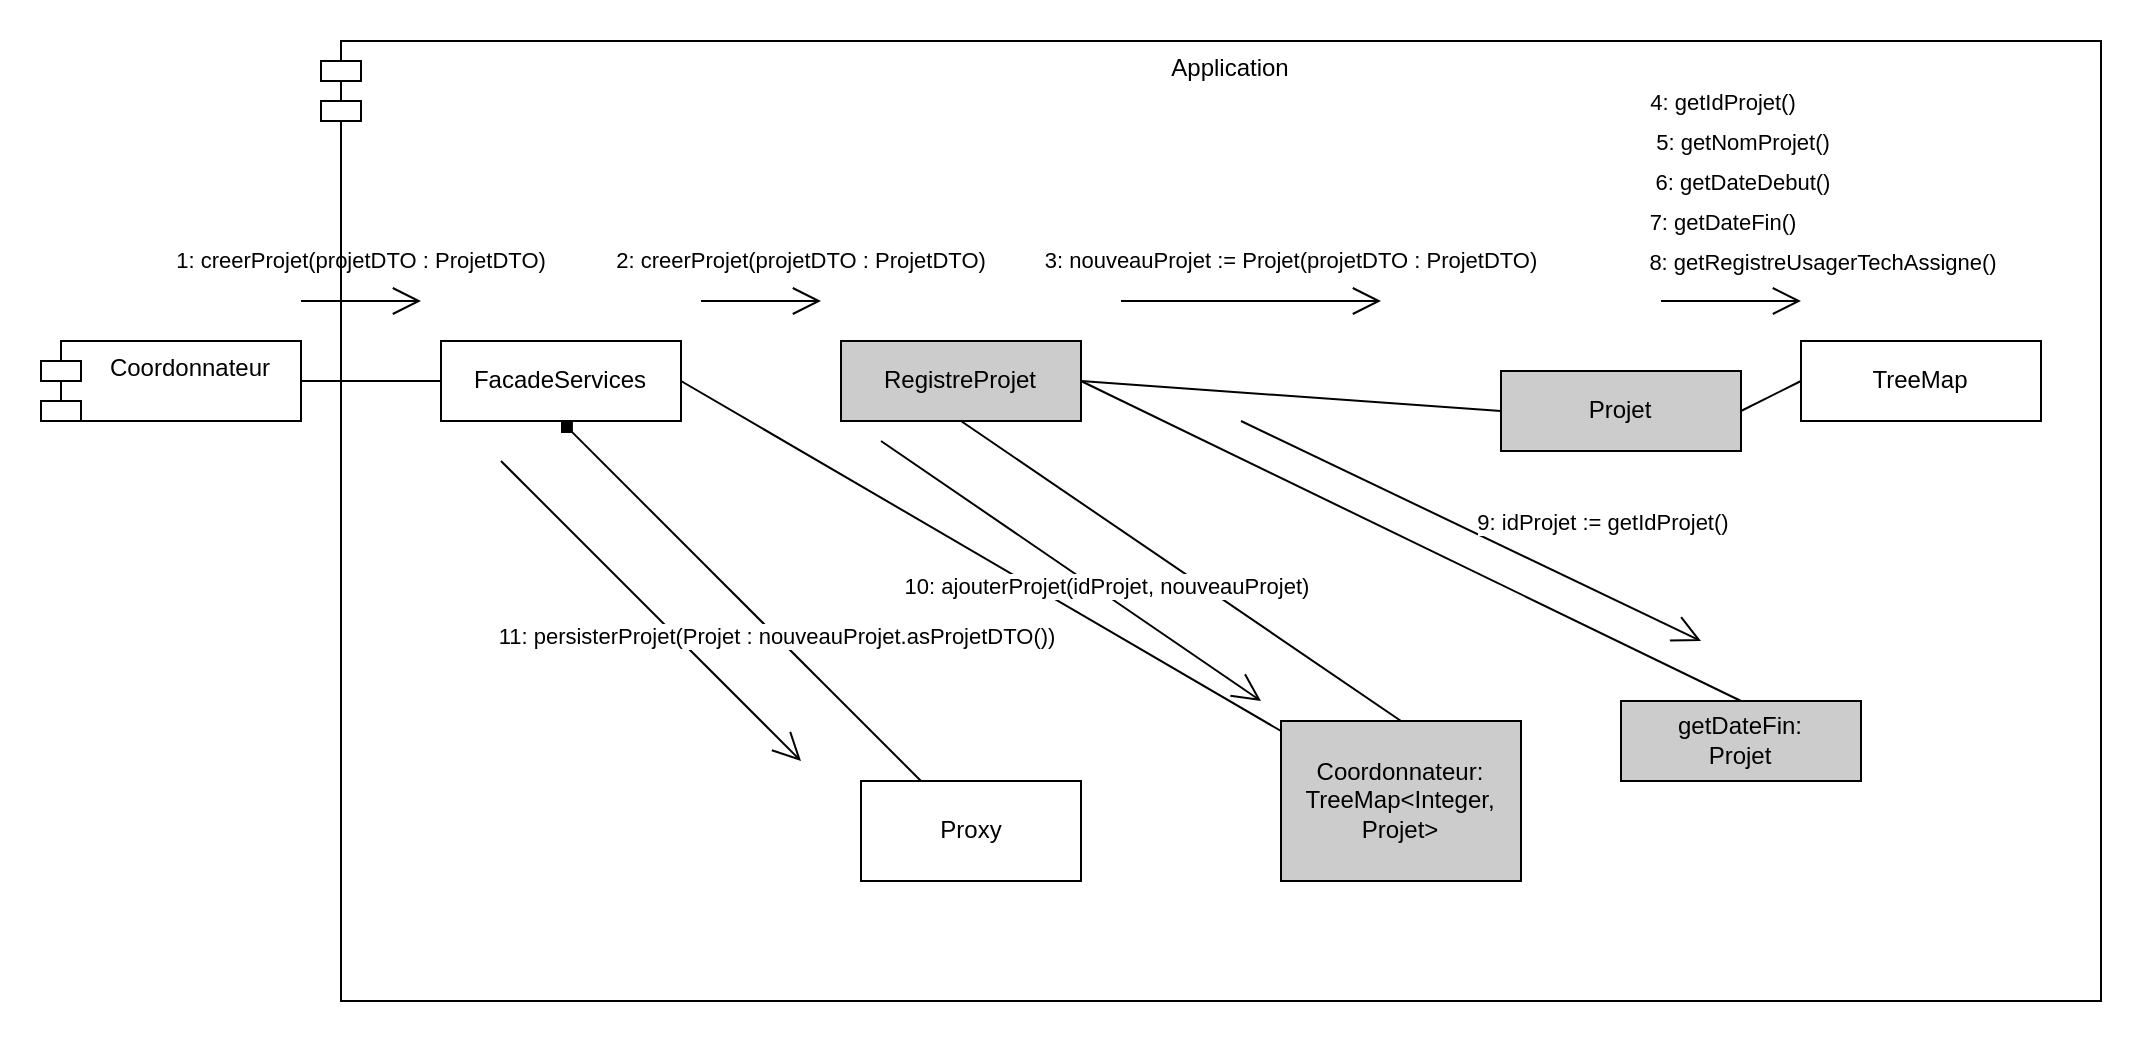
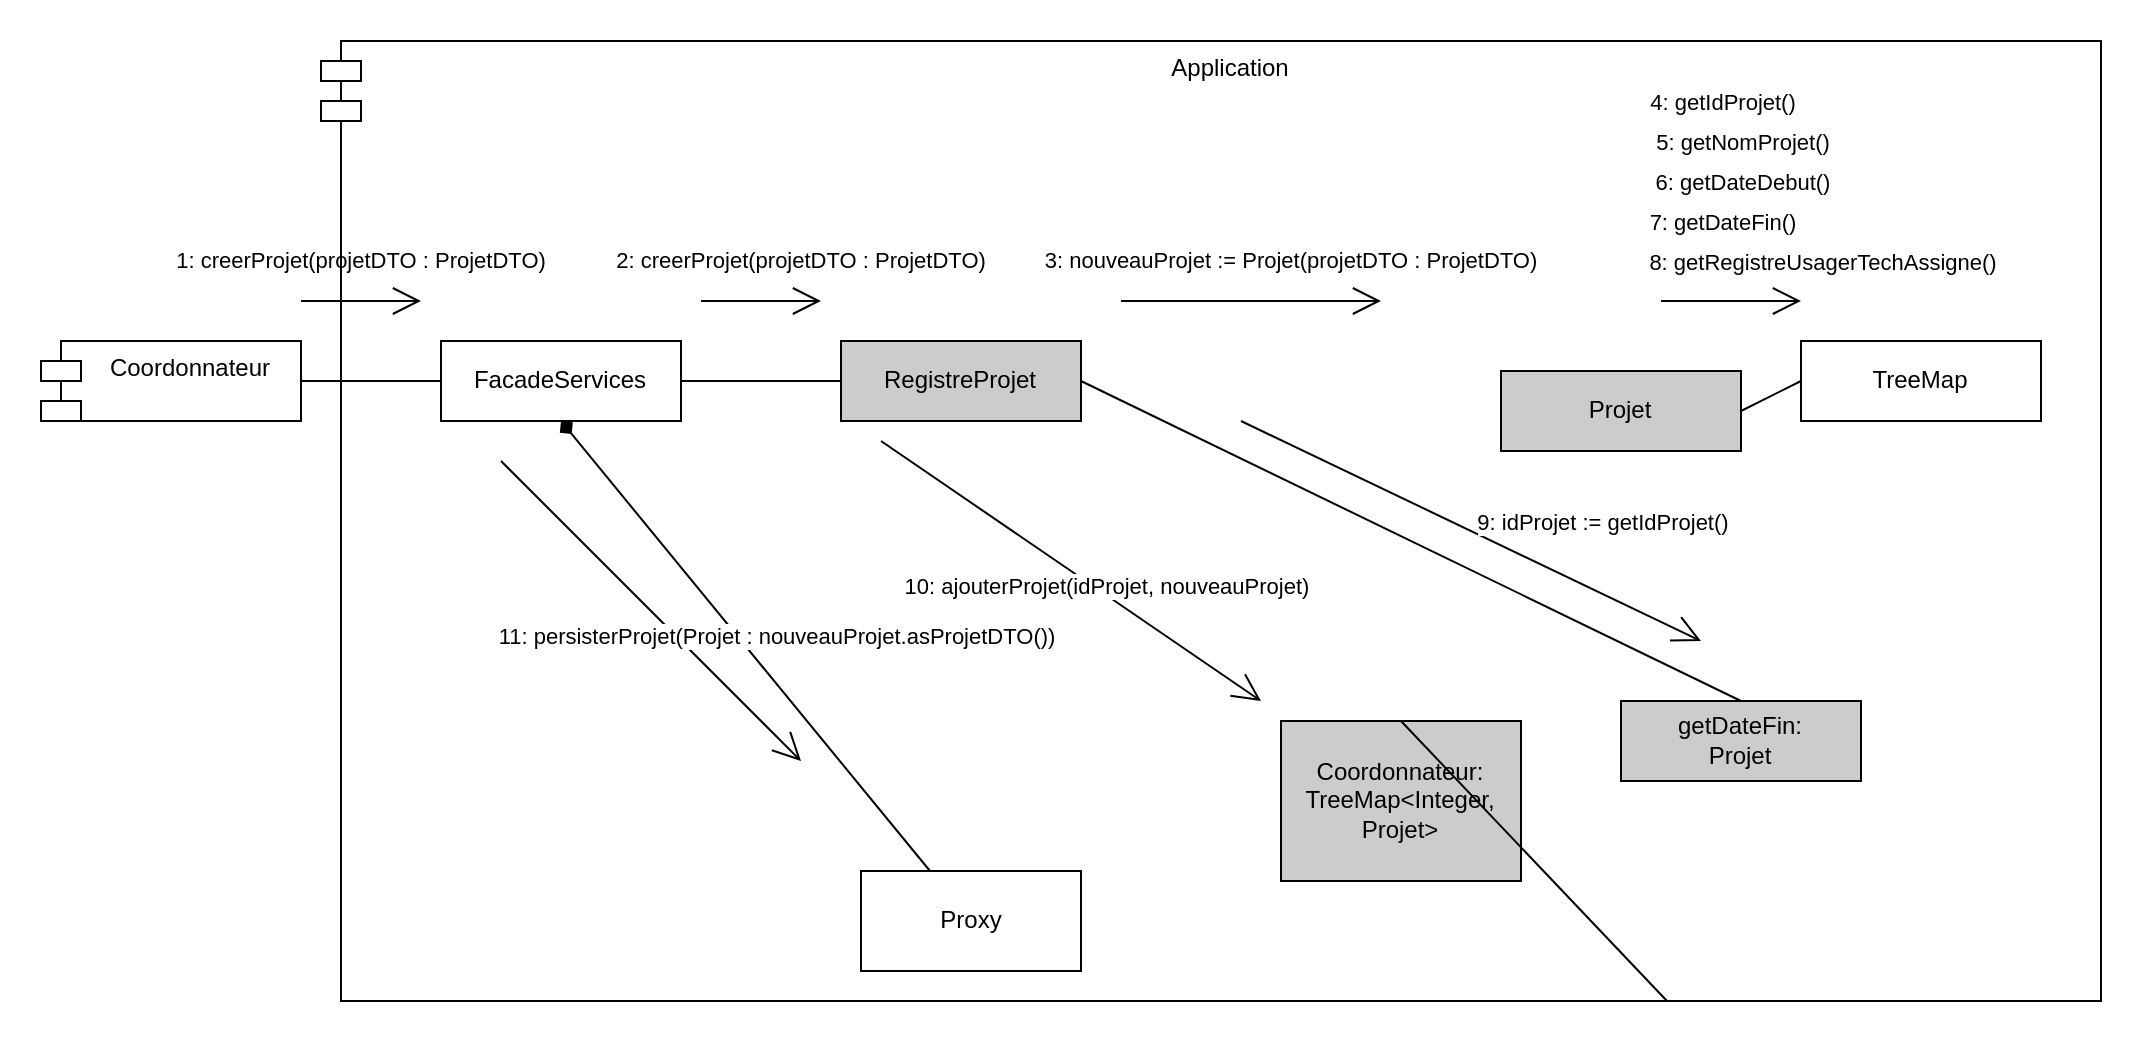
(1296, 396) -> none
(847, 478) -> (761, 381)
(1074, 498) -> (1534, 861)
(971, 831) -> (971, 921)
